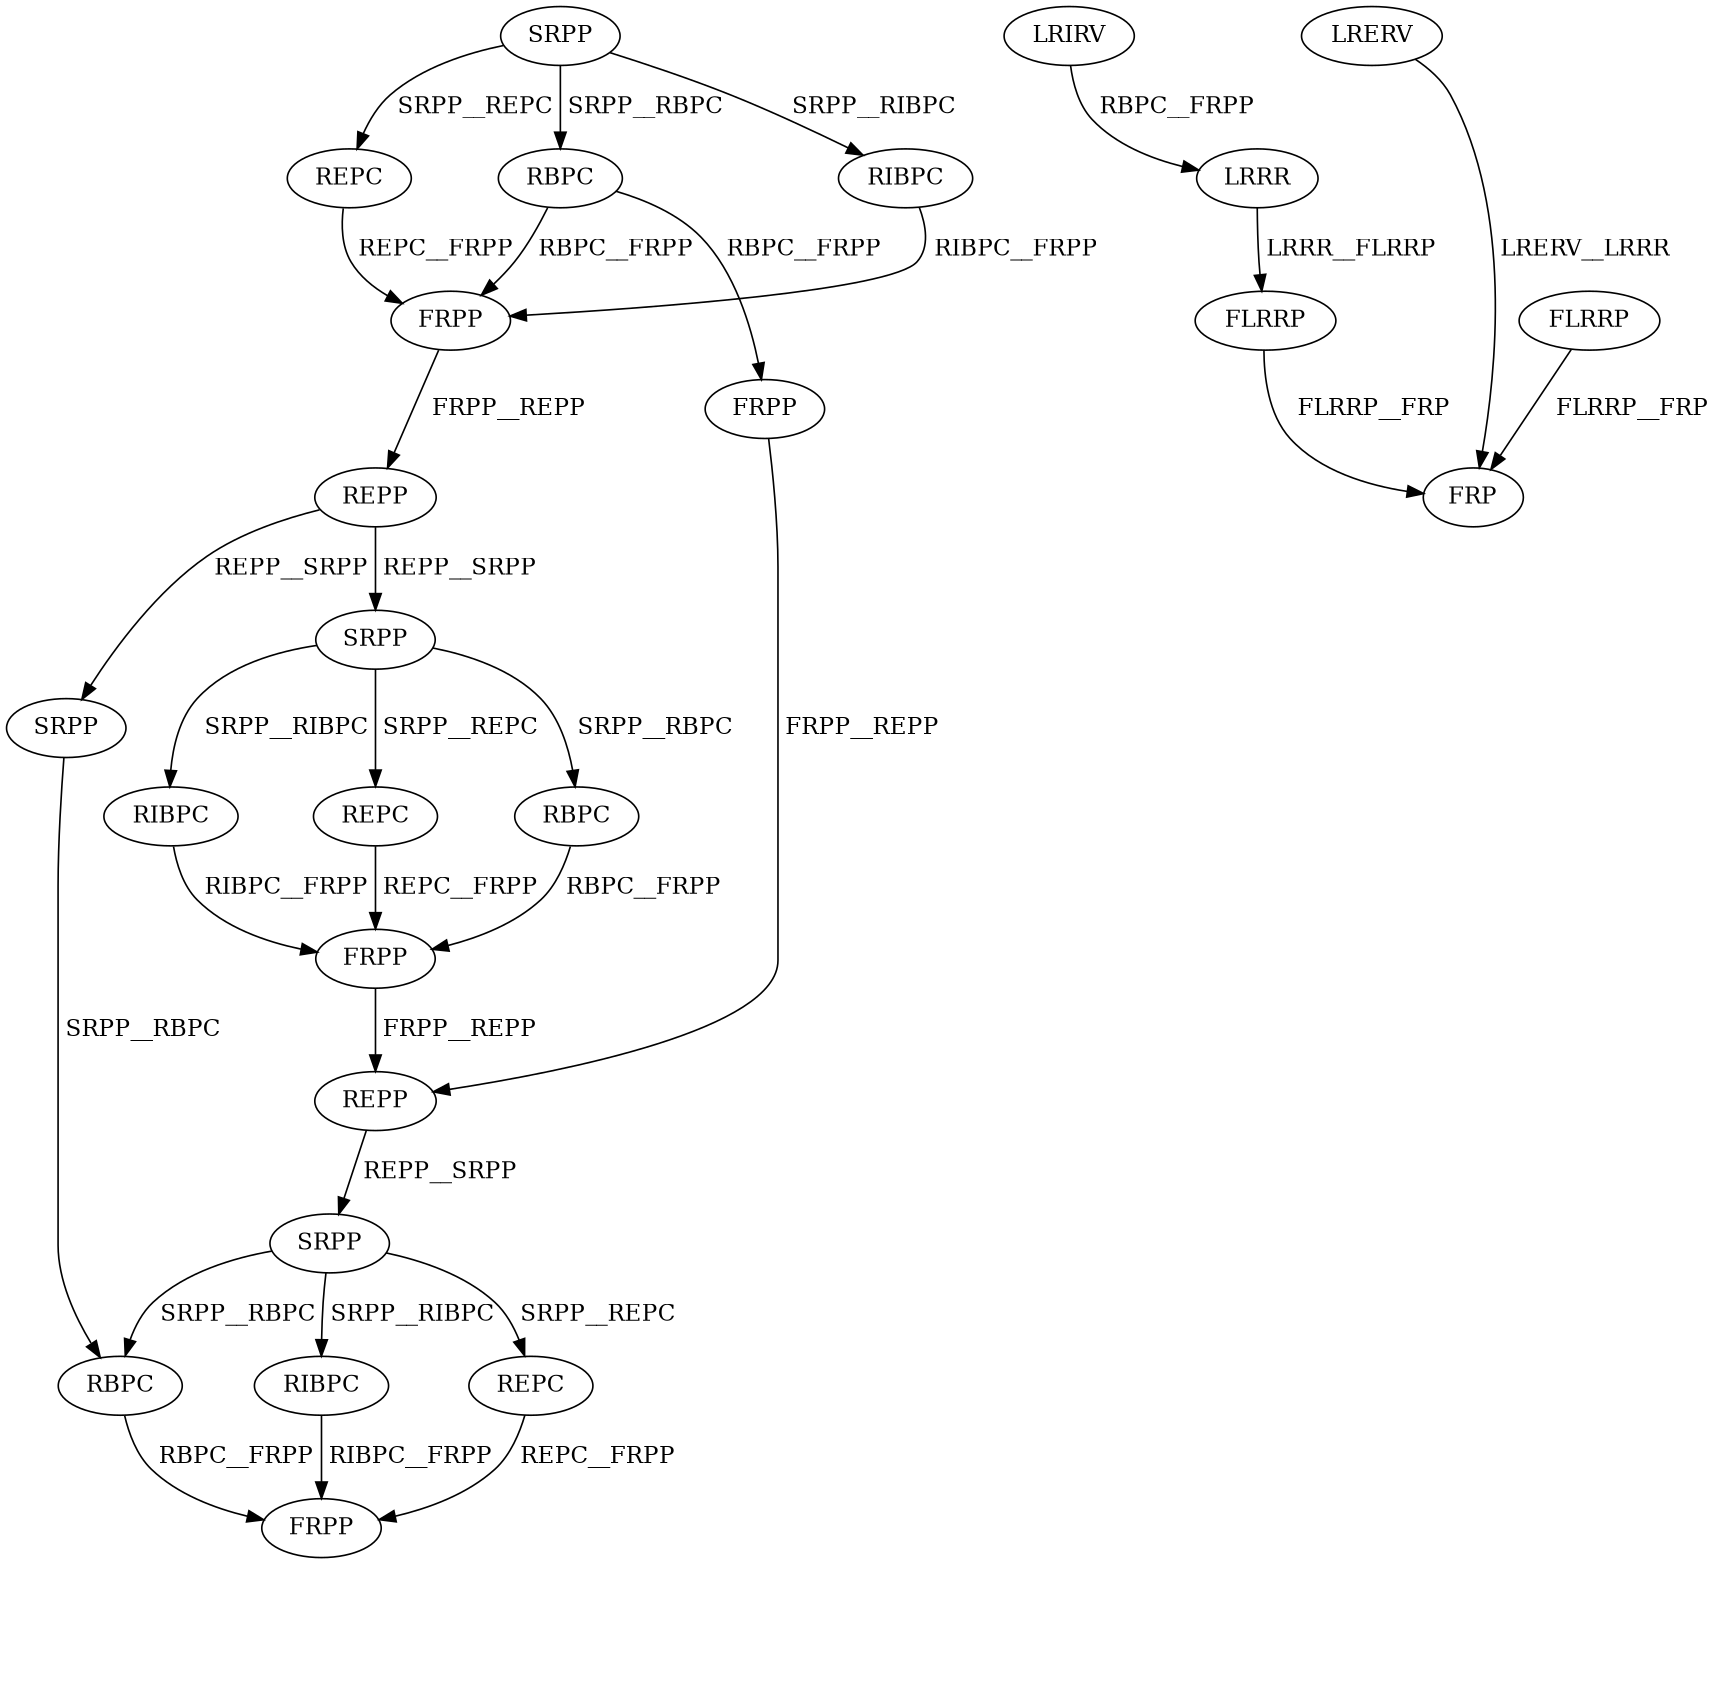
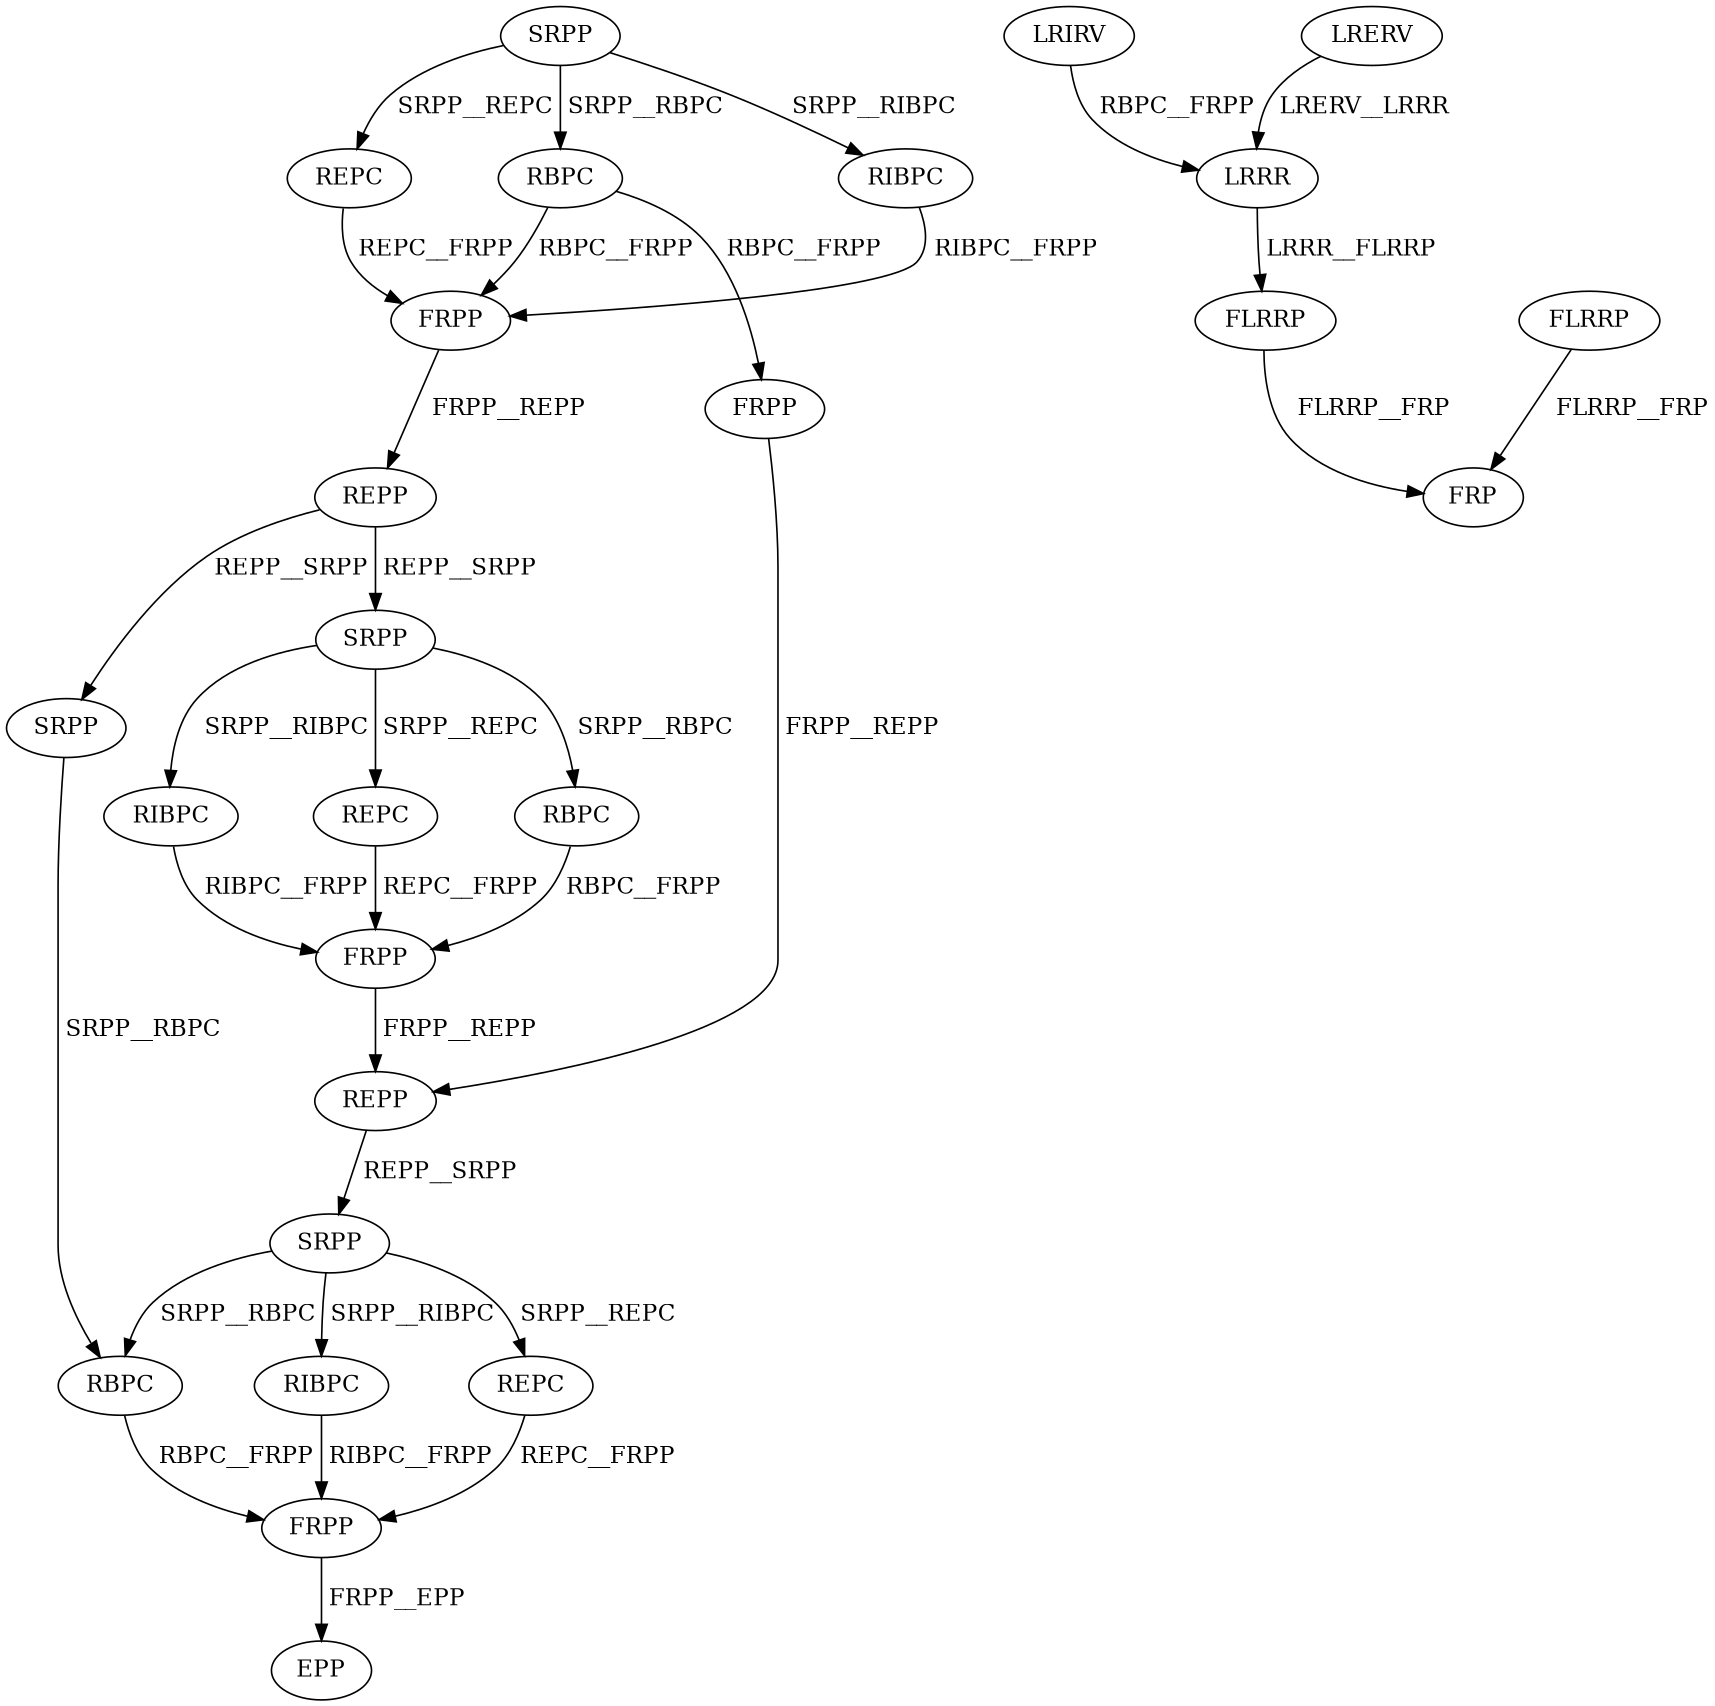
(1492, 245) -> (1279, 86)
none -> (321, 1670)
